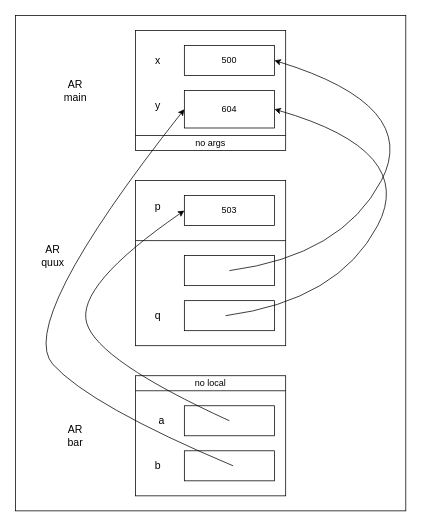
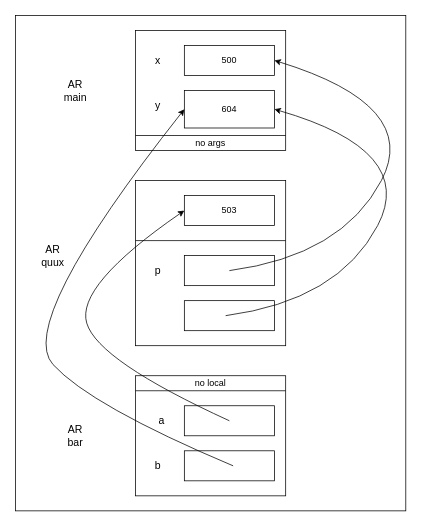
(158, 207) -> (158, 270)
(158, 315) -> none
